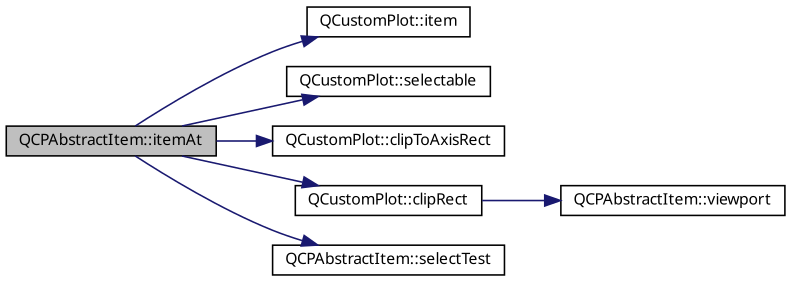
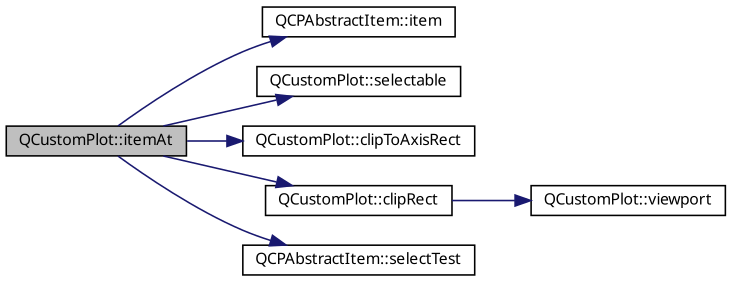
(389, 22) -> (359, 22)
(111, 141) -> (96, 141)
(673, 201) -> (628, 201)
